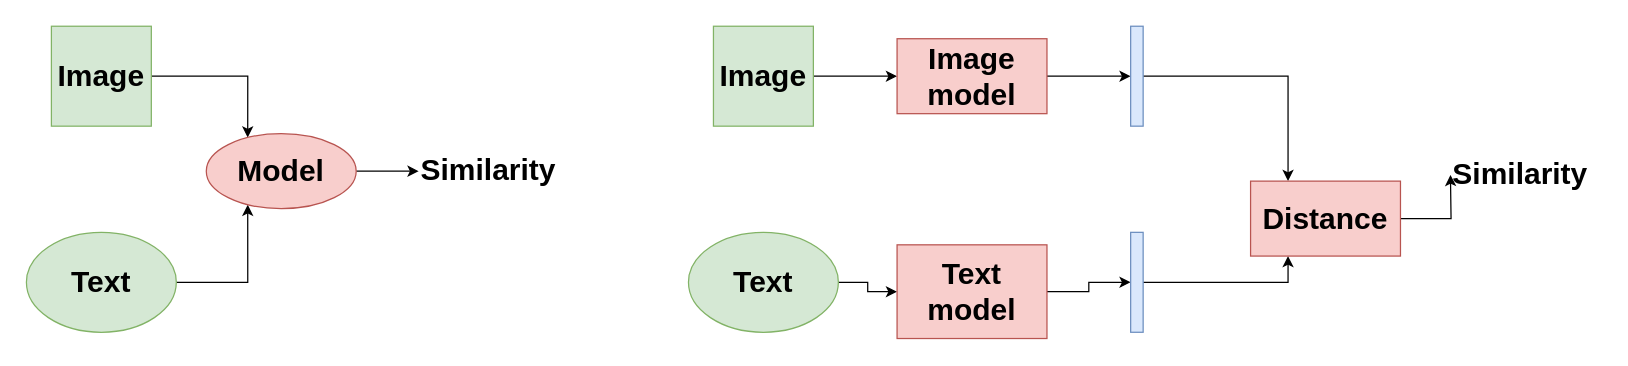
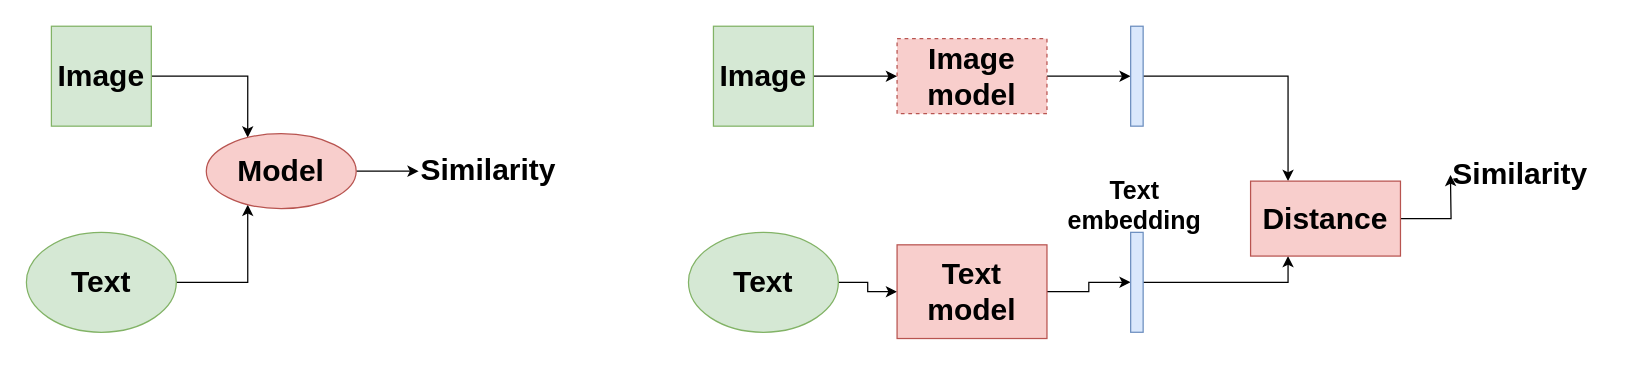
(972, 76) -> (972, 76)
none -> (1141, 196)
